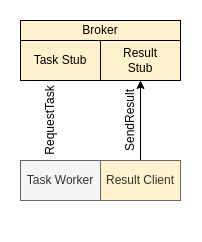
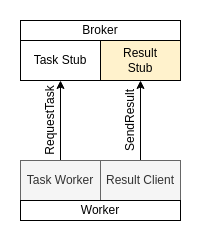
(101, 31) -> (101, 31)
(61, 61) -> (61, 61)
none -> (61, 124)
(141, 181) -> (141, 181)
none -> (101, 211)
